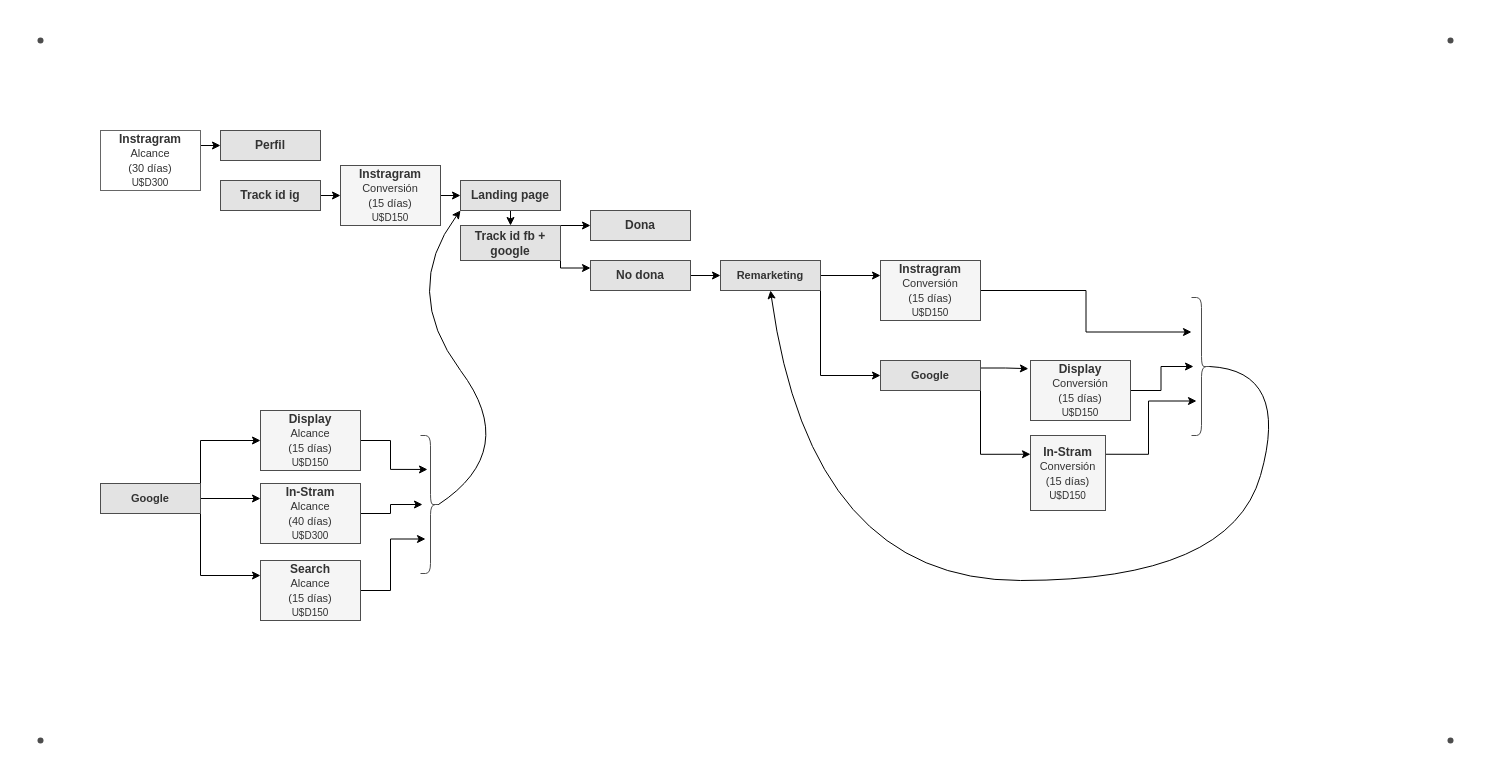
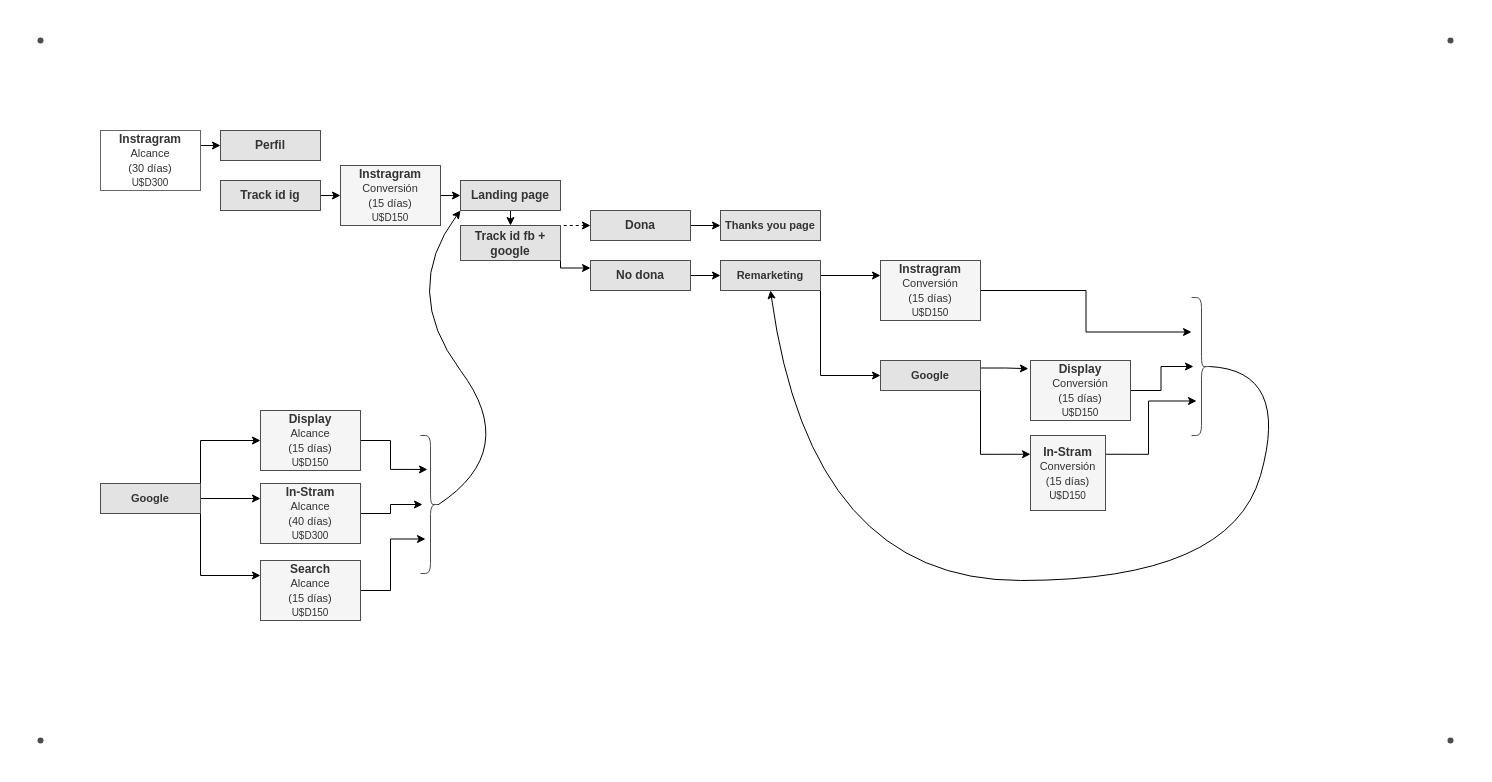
(571, 226) -> (571, 226)
none -> (702, 226)
none -> (771, 226)
